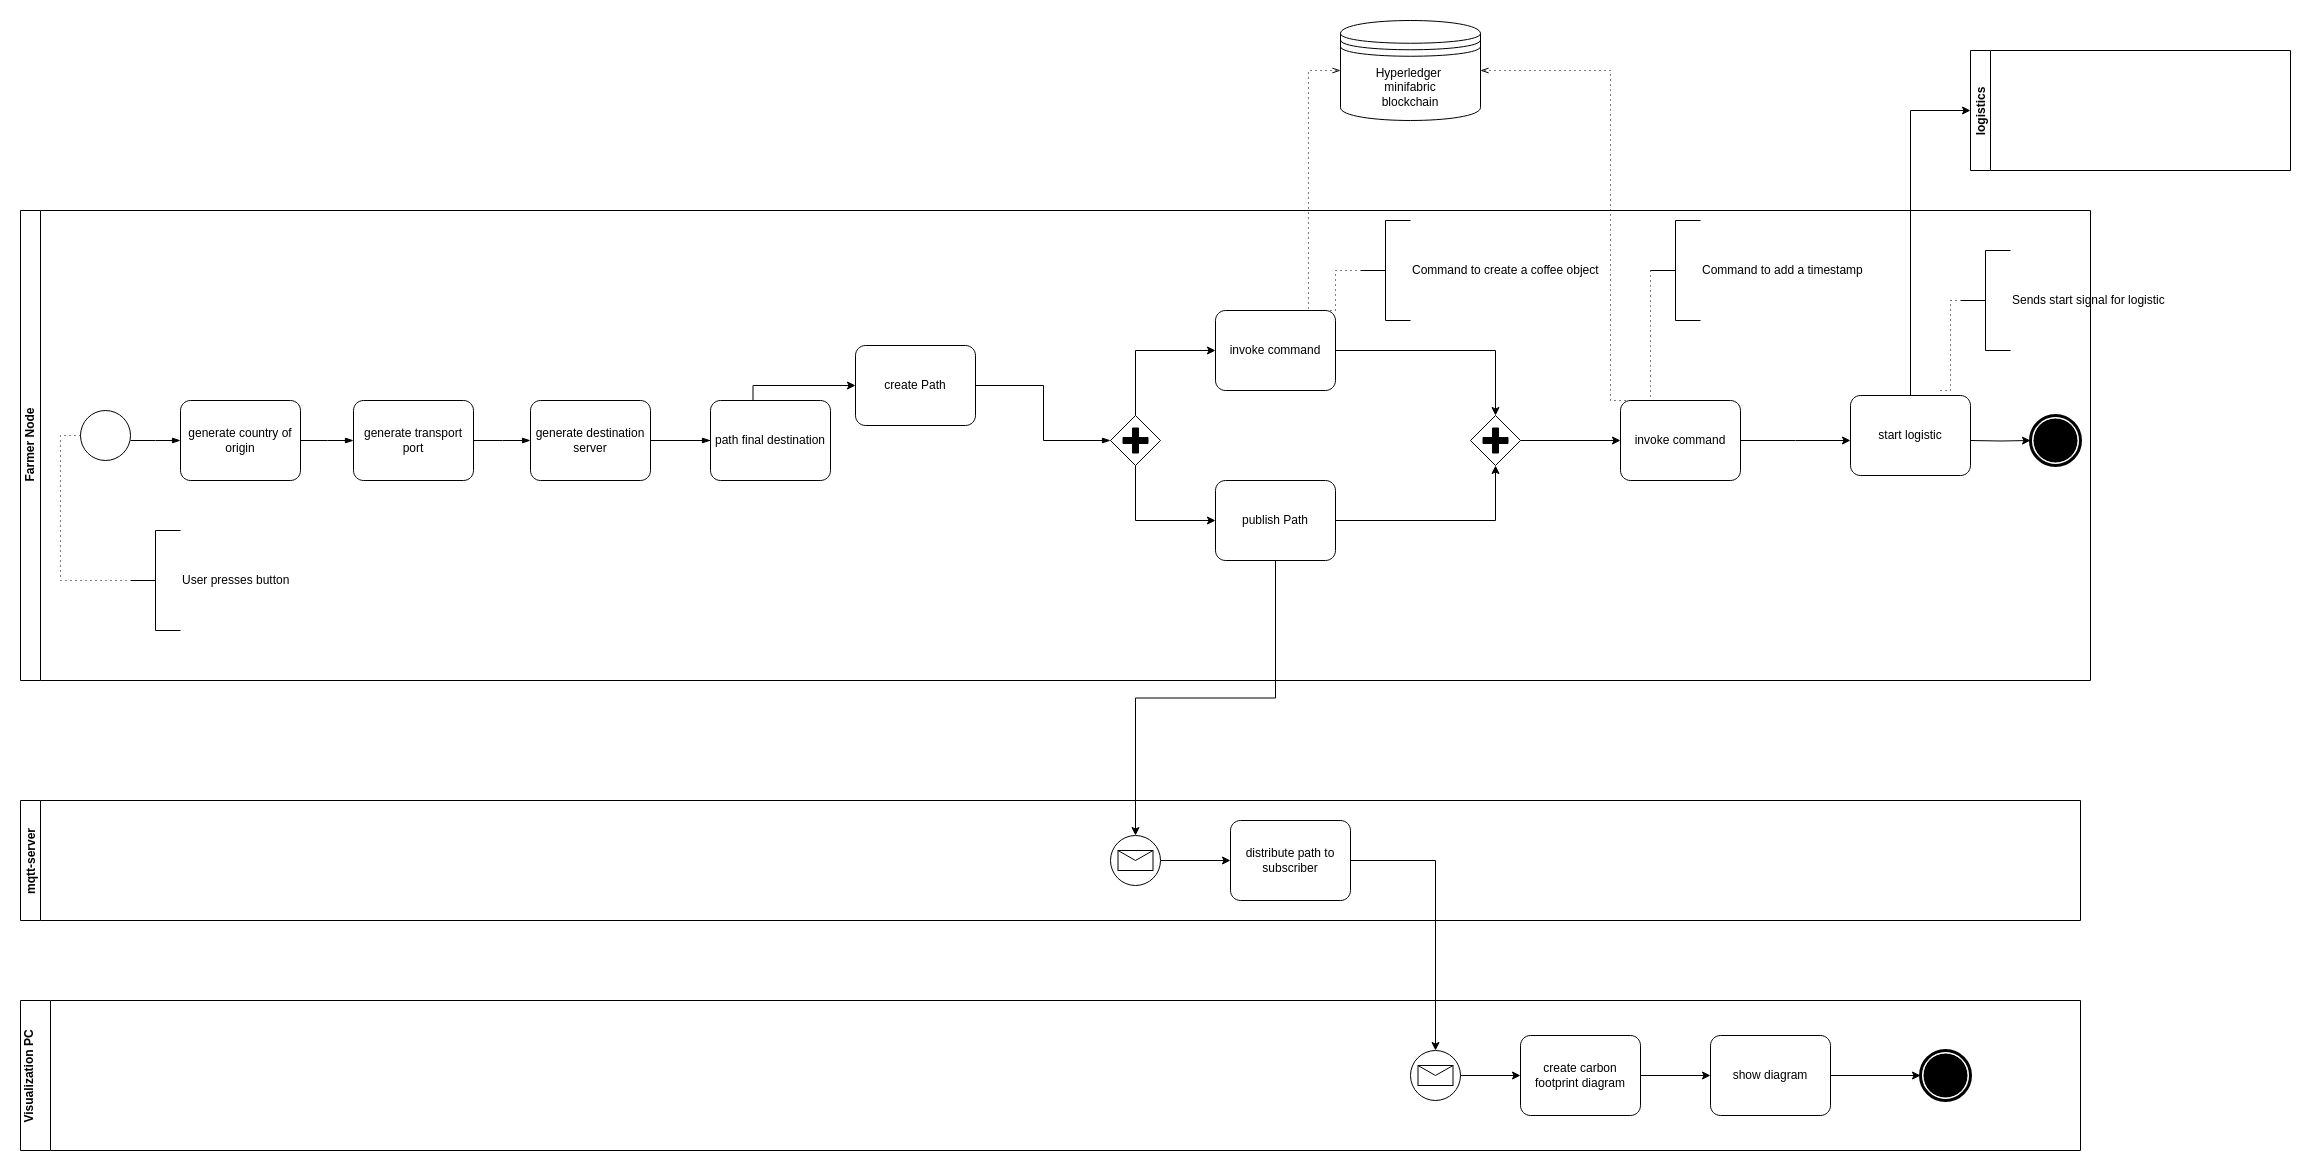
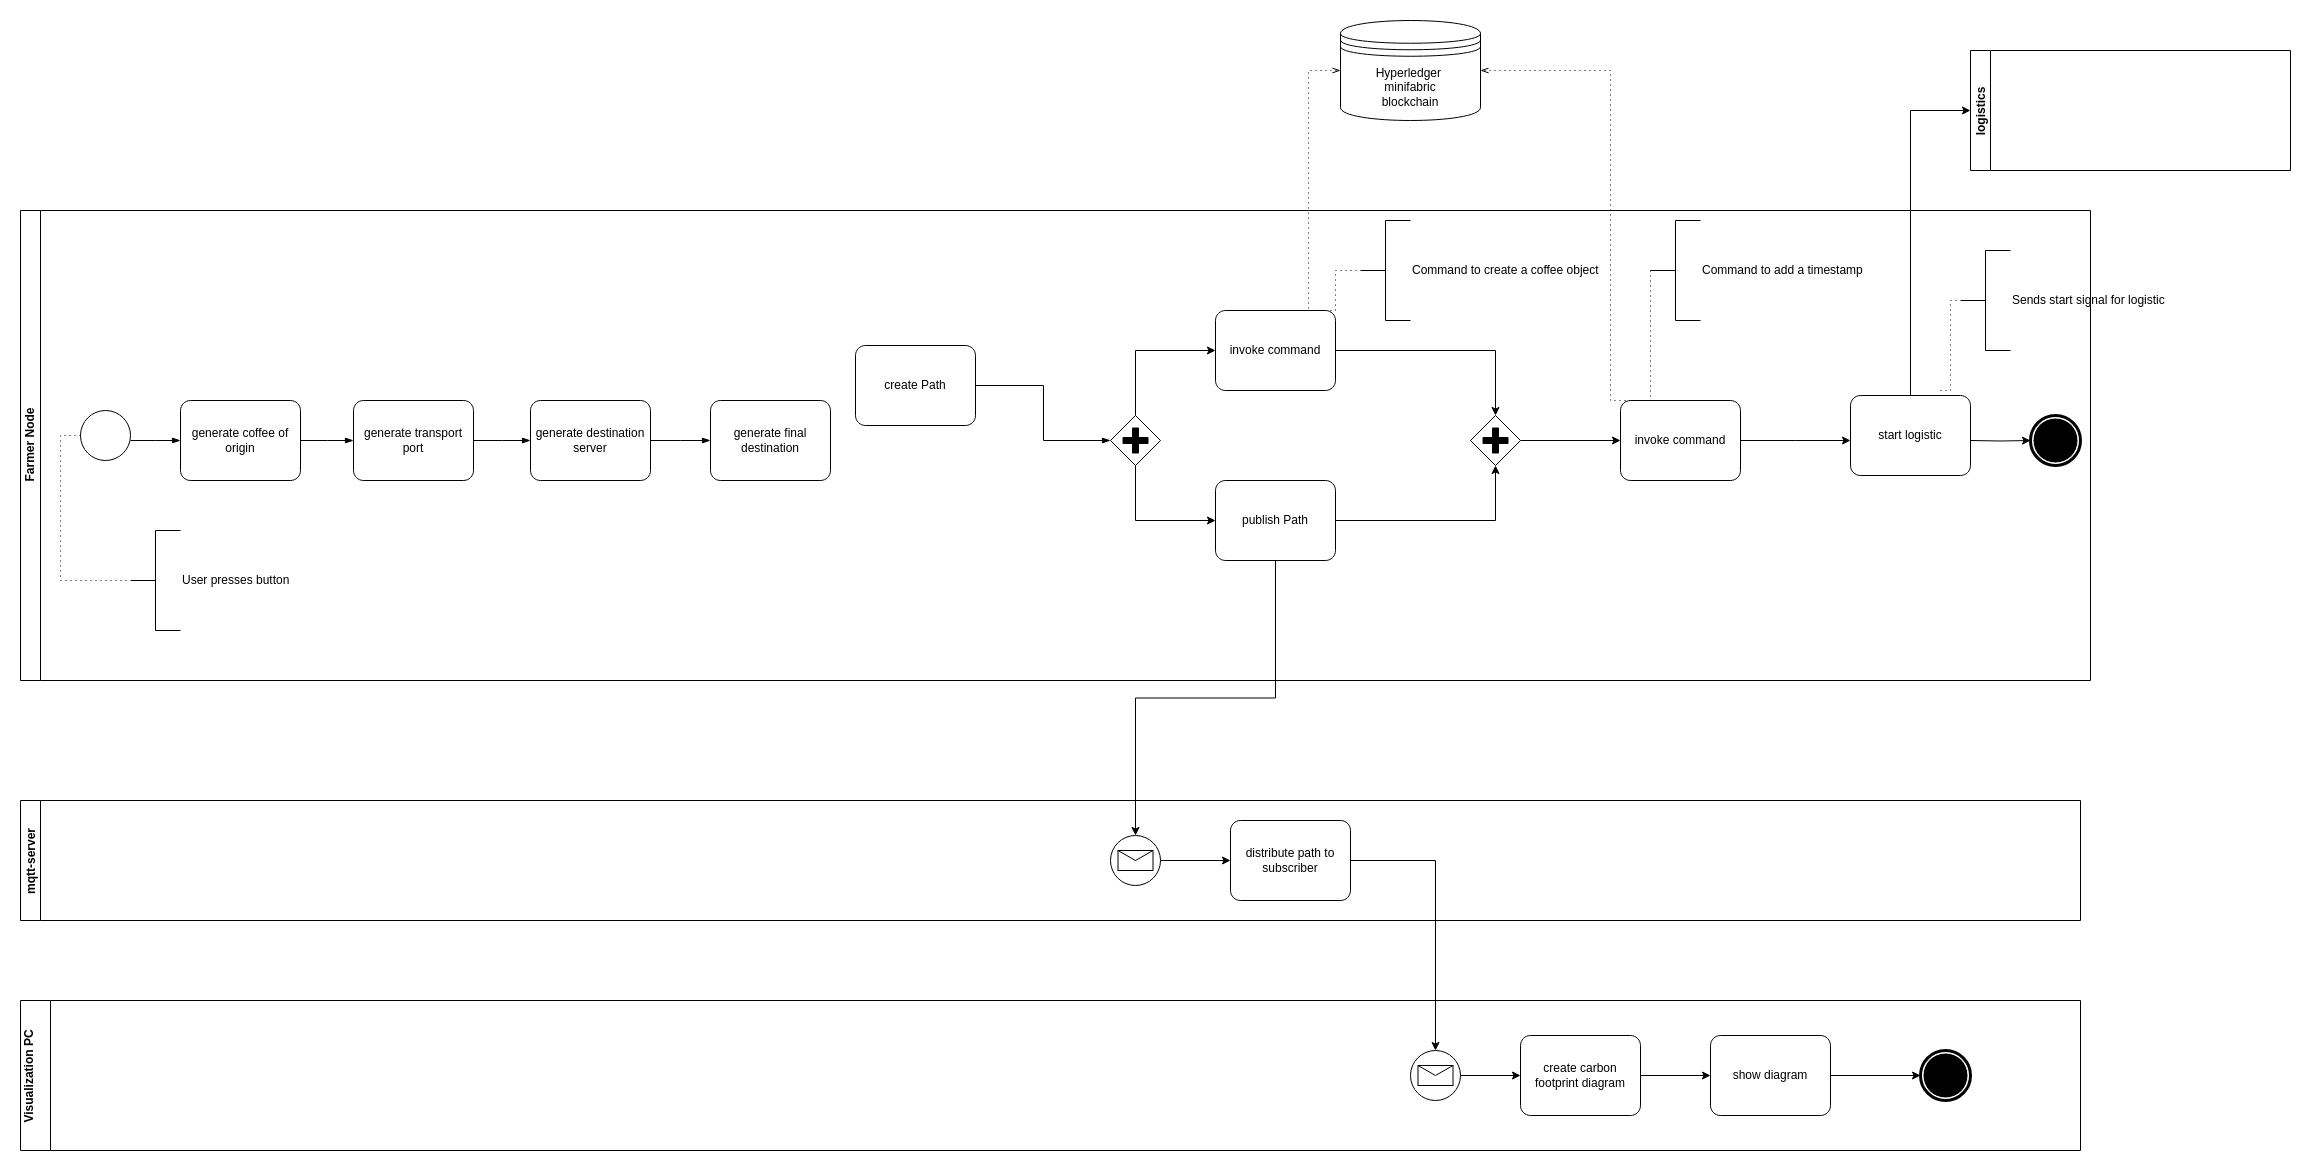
(793, 386) -> none
(241, 441) -> (241, 441)
(771, 441) -> (771, 441)
